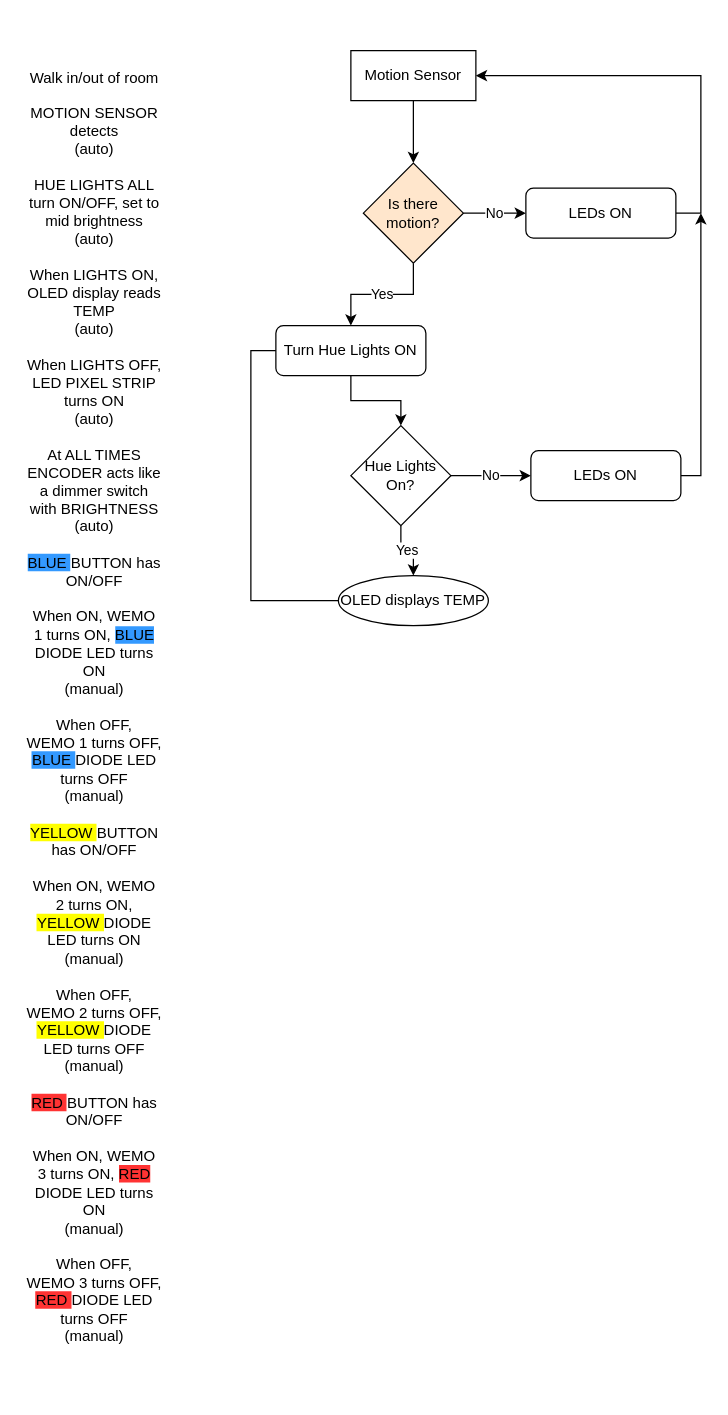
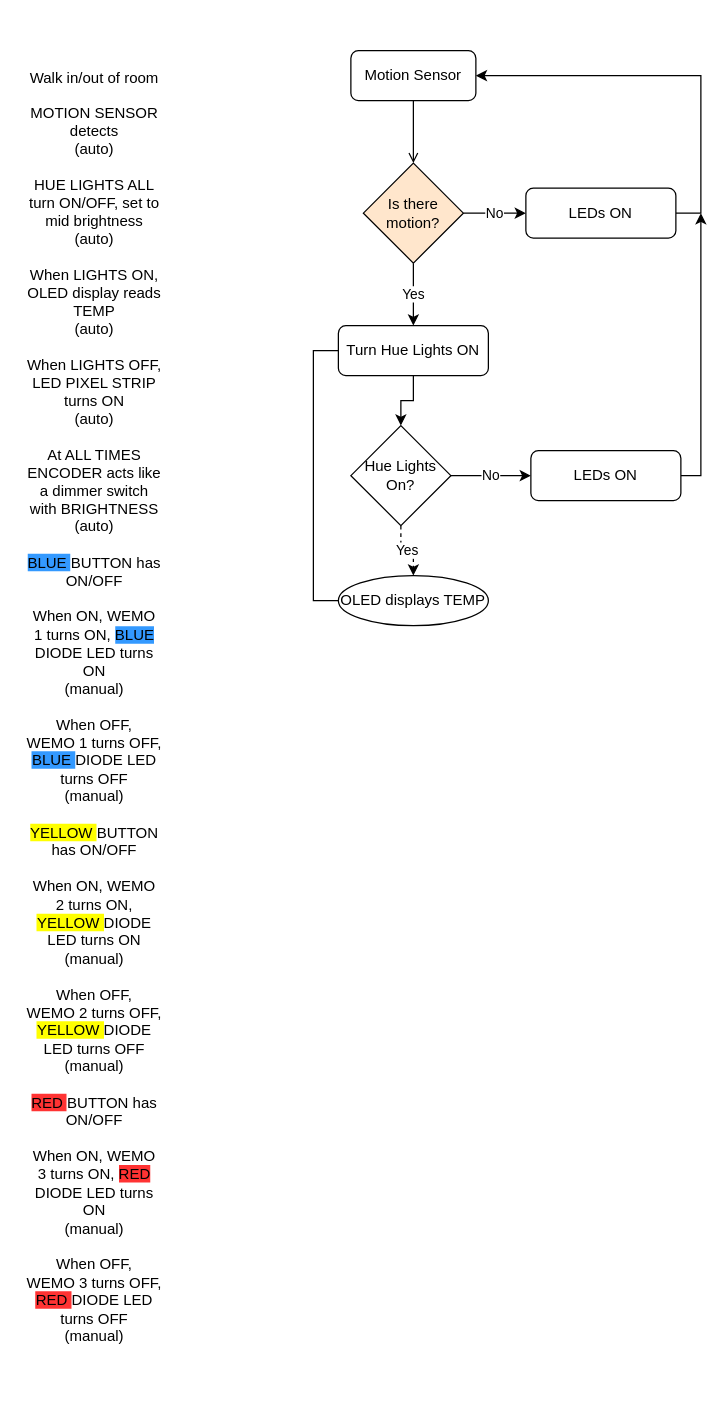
(413, 76) -> (413, 76)
(413, 153) -> (413, 155)
(351, 351) -> (413, 351)
(401, 535) -> (401, 535)
